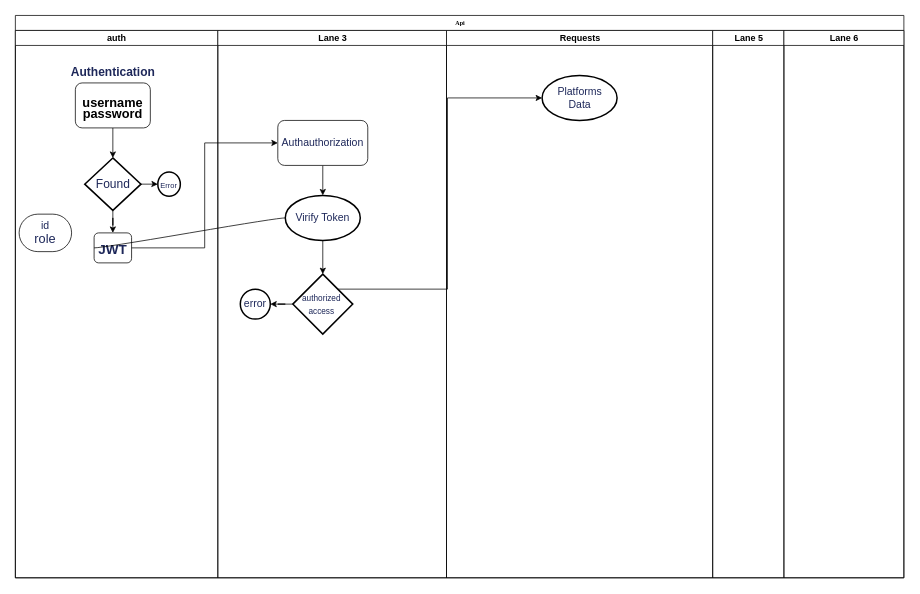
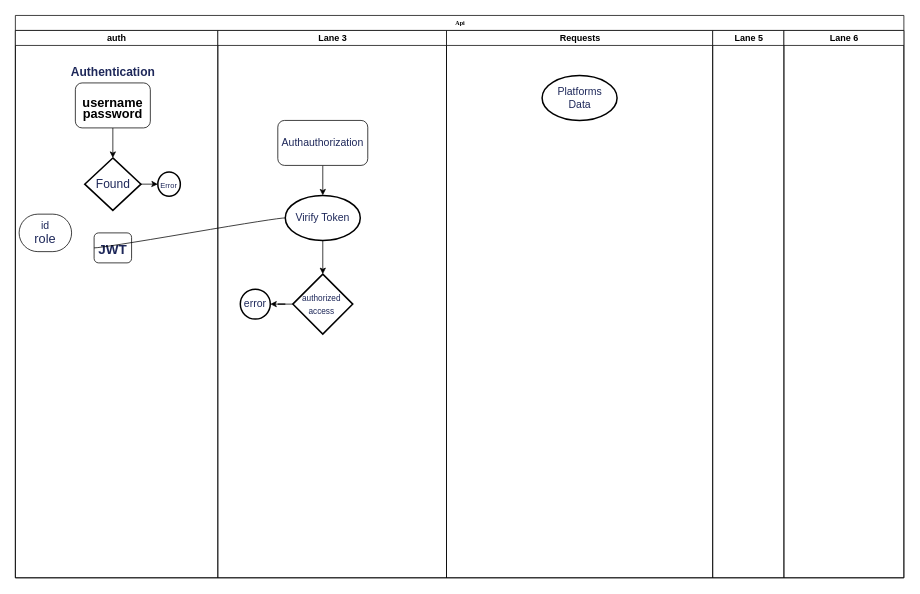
(448, 193) -> none
(205, 197) -> none
(113, 222) -> none
